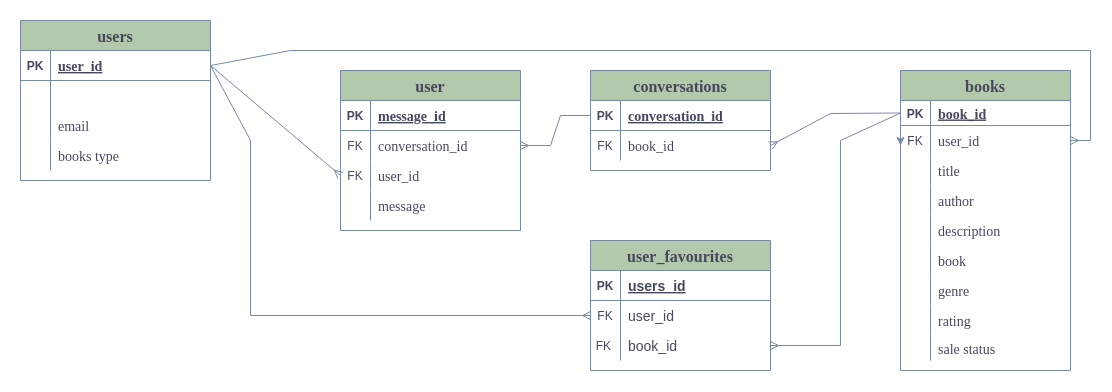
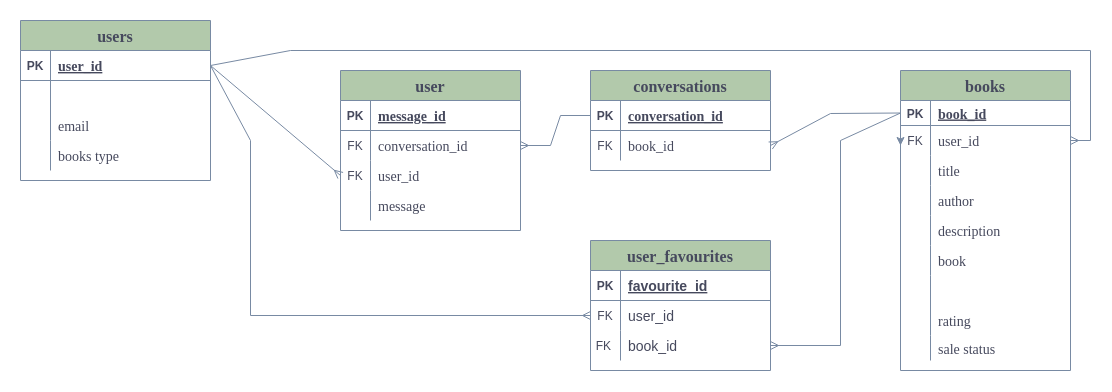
(658, 286) -> (671, 286)
(1001, 291) -> none
